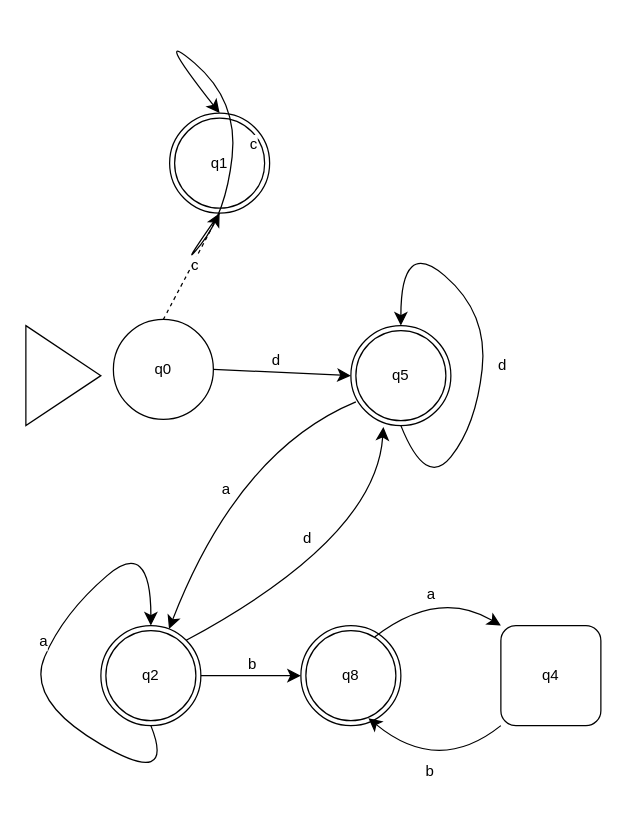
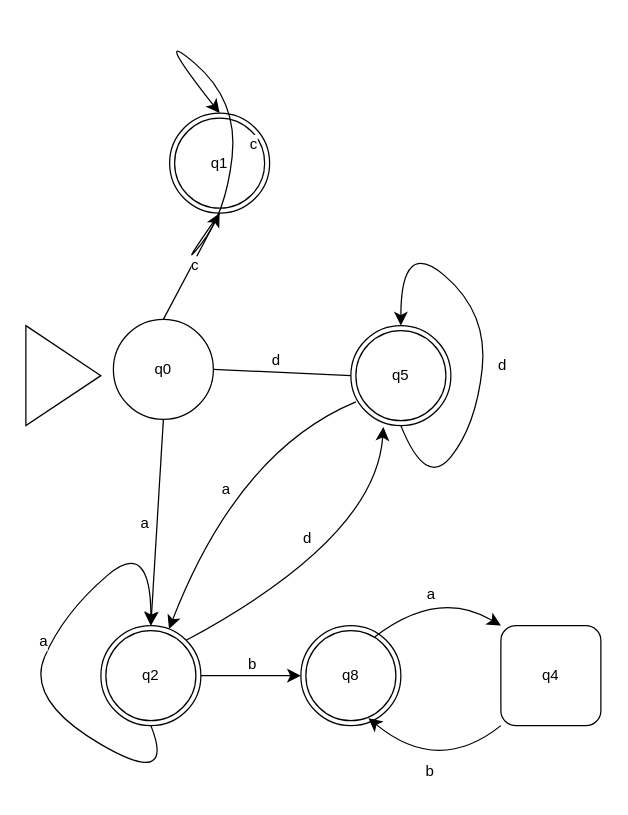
(178, 291) -> (178, 291)
(339, 375) -> (343, 375)
none -> (158, 511)
